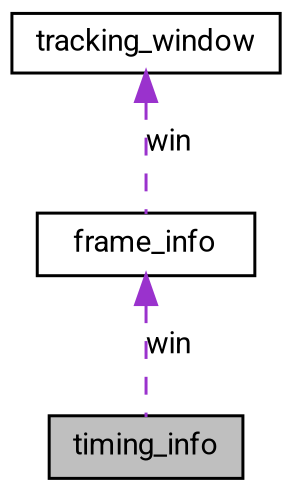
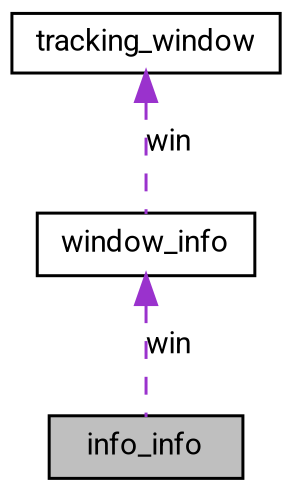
(146, 244) -> (146, 244)
(146, 447) -> (146, 447)
